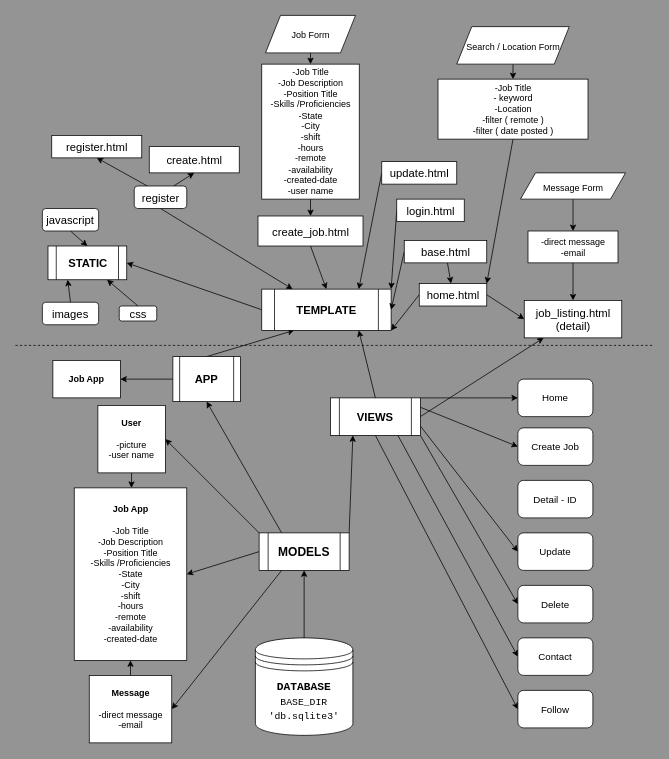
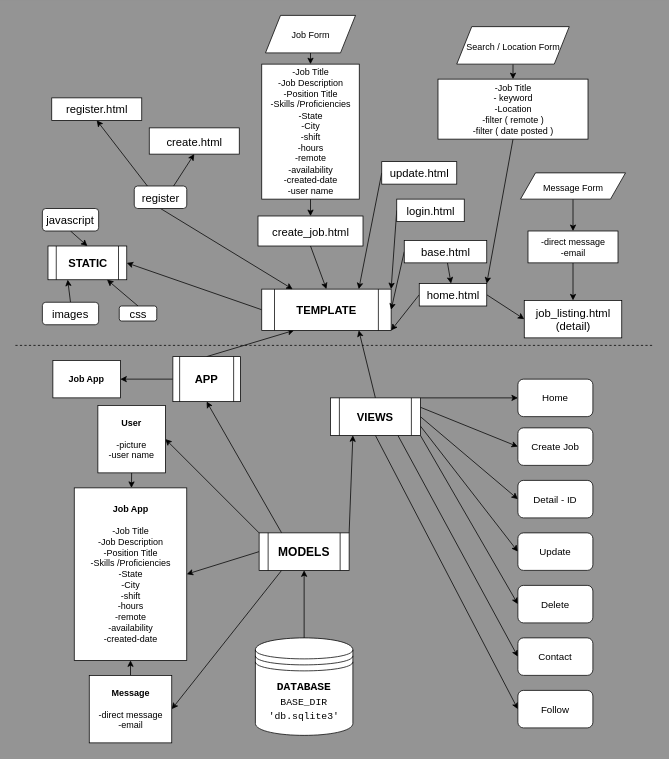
(97, 147) -> (97, 109)
(194, 160) -> (194, 141)
(480, 379) -> (467, 456)
